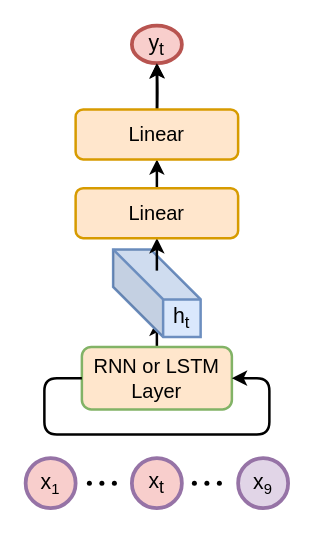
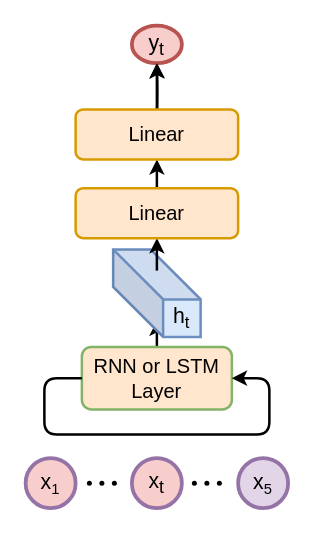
(263, 483) -> (263, 483)
